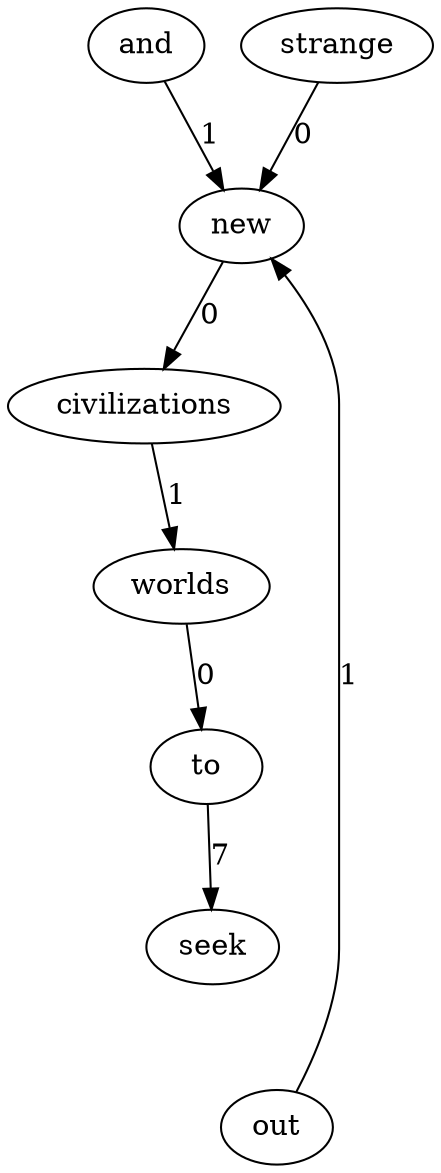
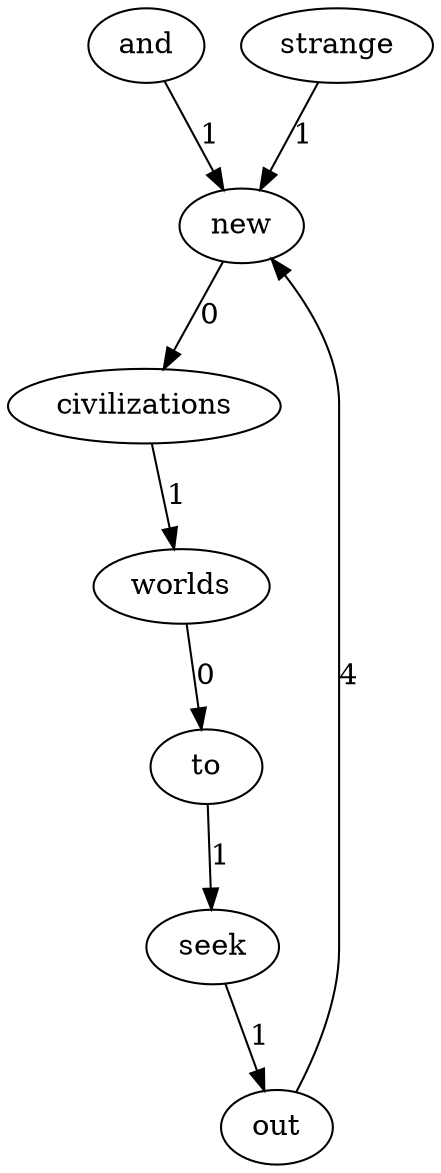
(304, 136) -> (304, 136)
(349, 677) -> (349, 677)
(221, 857) -> (221, 857)
none -> (241, 1027)
